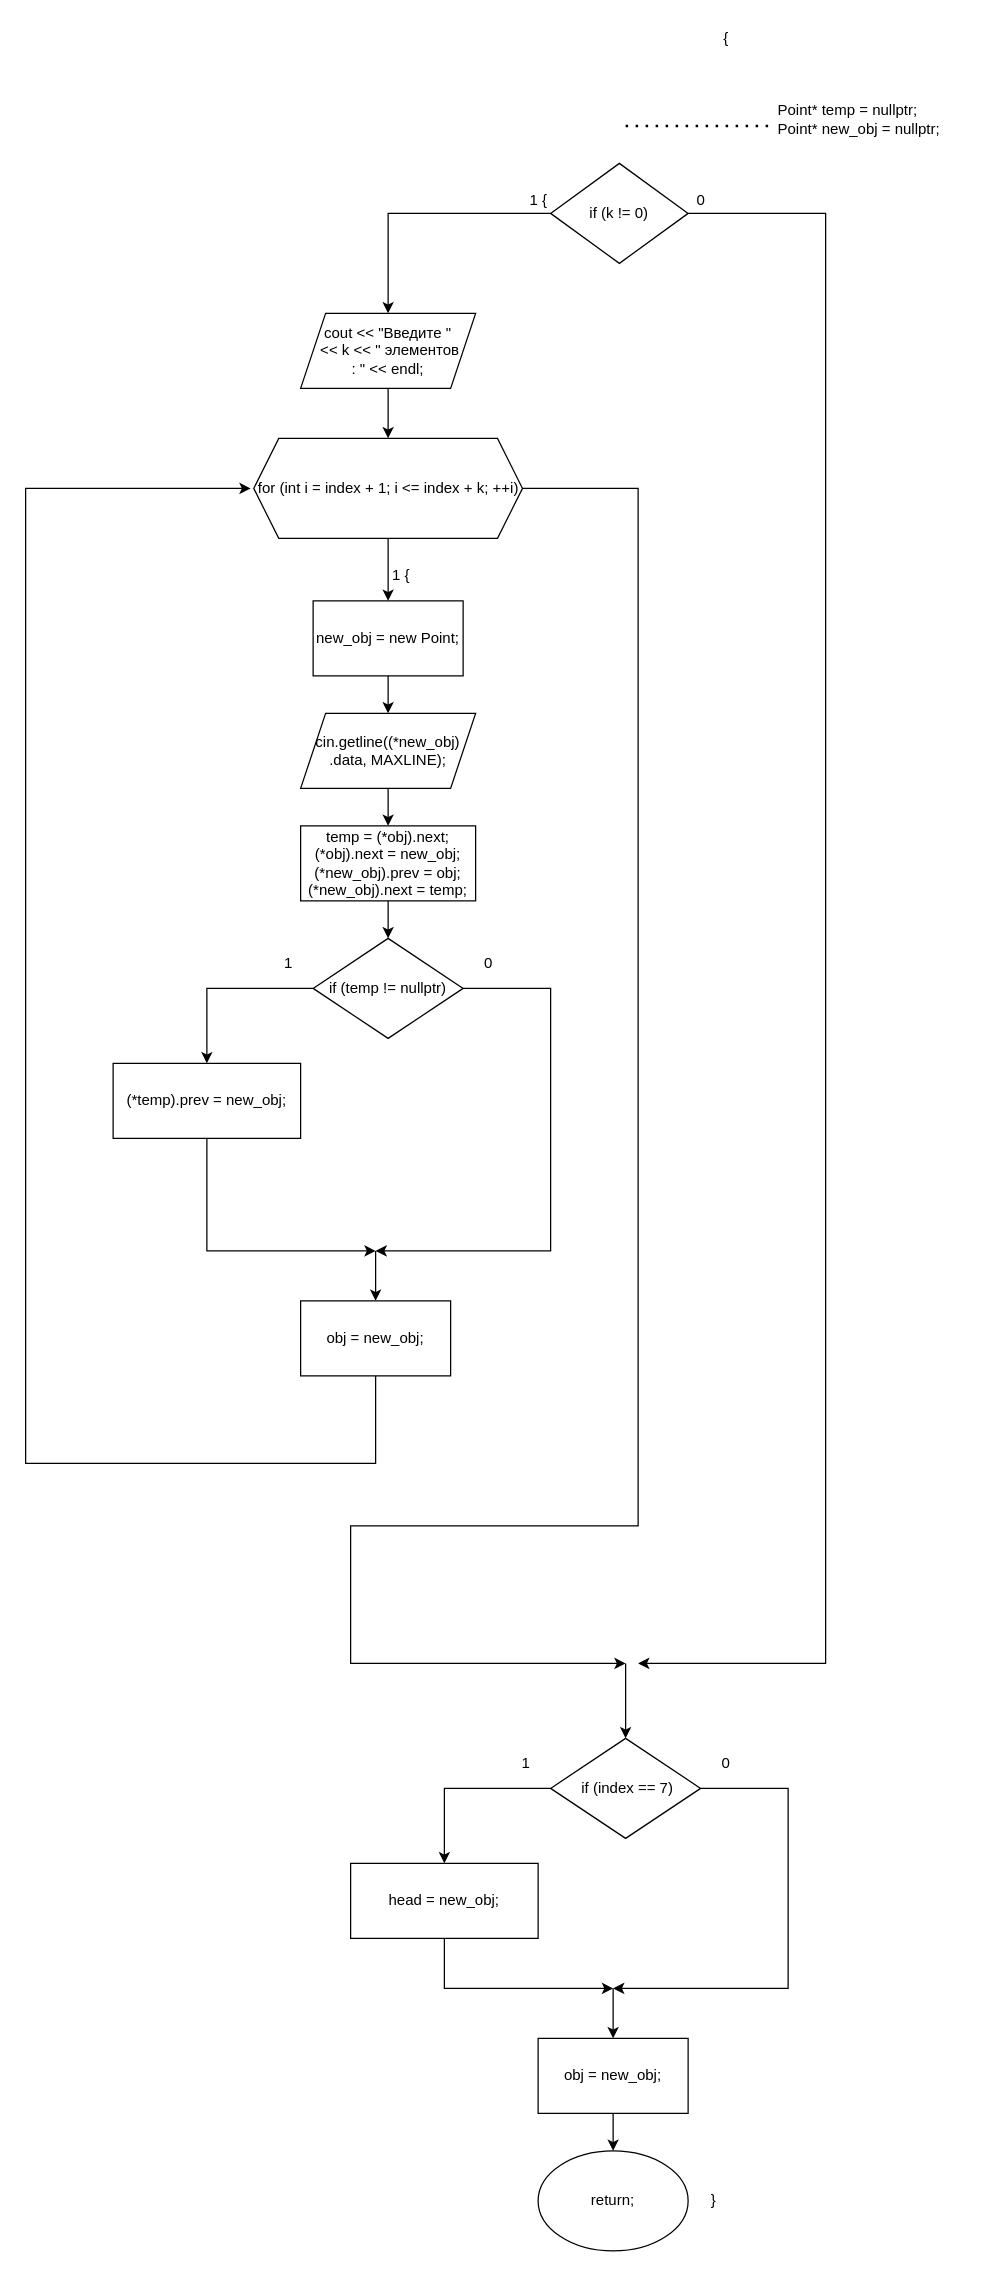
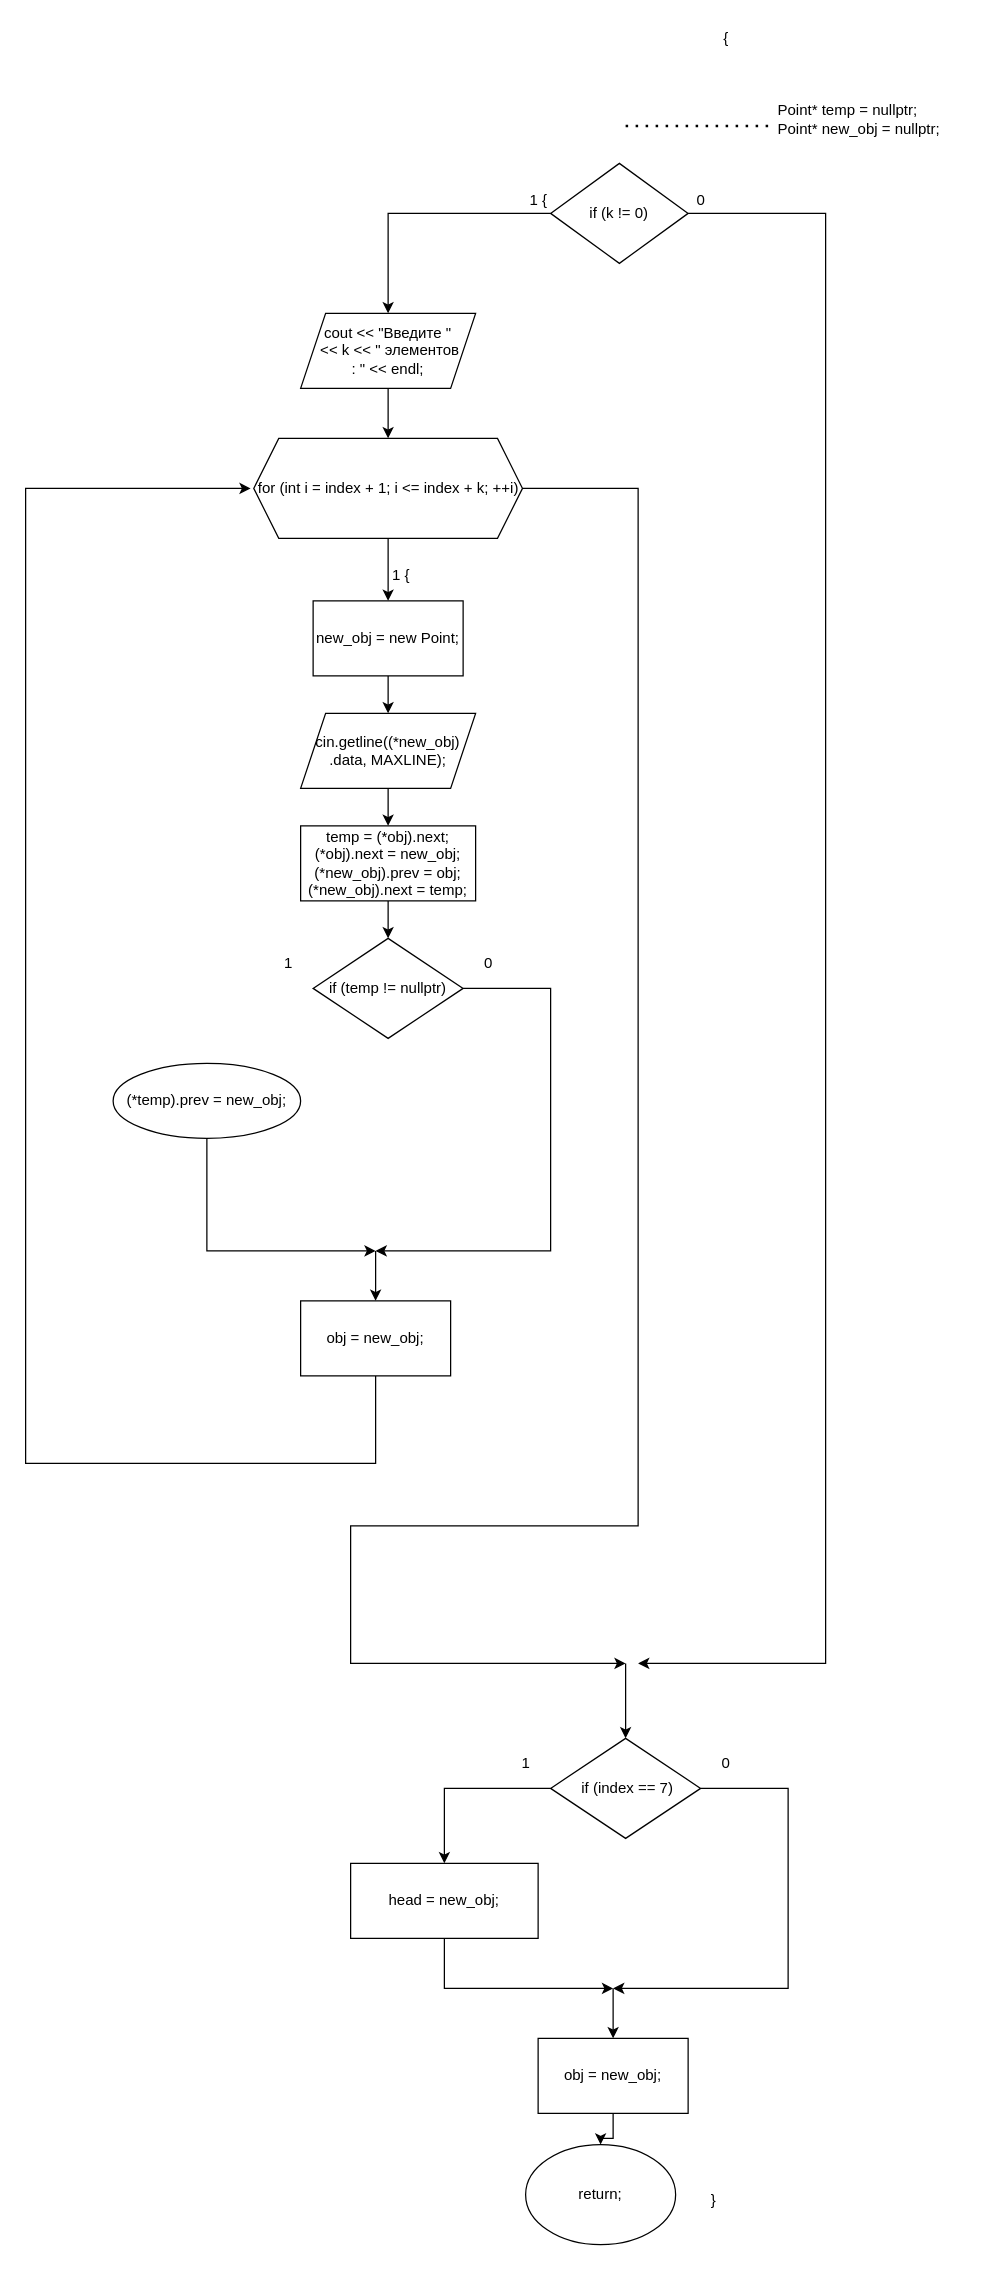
(227, 988) -> none
(207, 1101) -> (207, 1101)
(613, 2201) -> (601, 2194)
